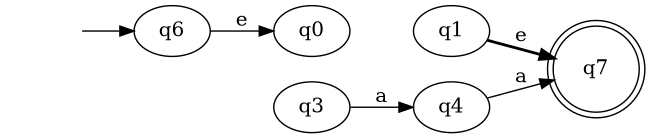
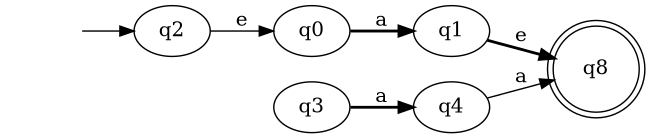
(172, 31) -> (172, 31)
none -> (375, 31)
(596, 69) -> (596, 69)
(375, 107) -> (375, 107)
